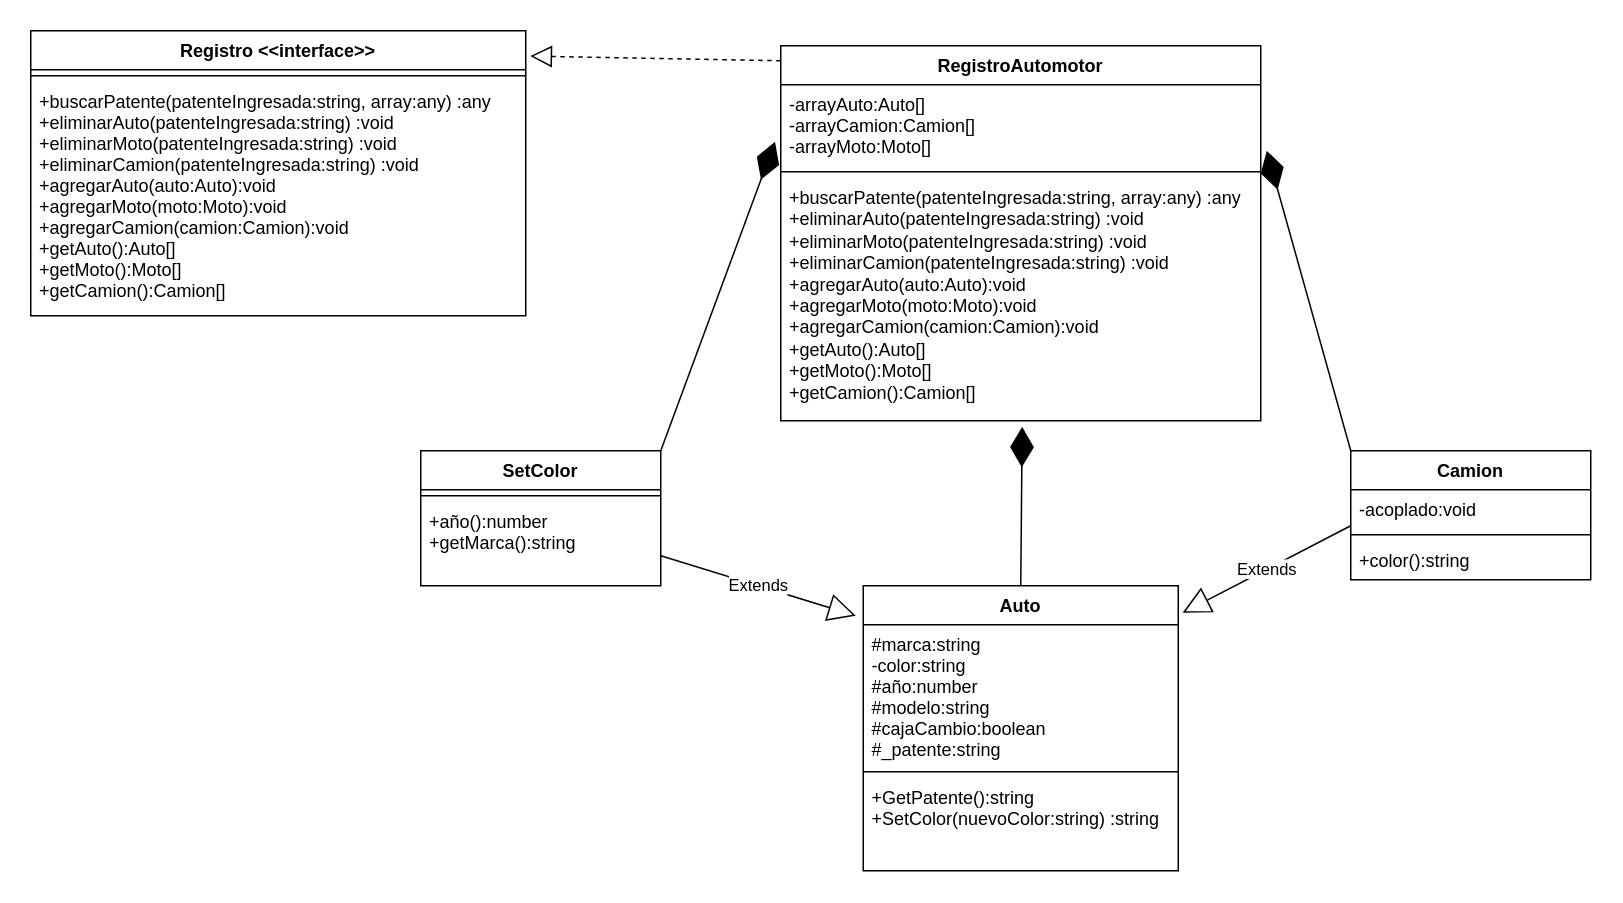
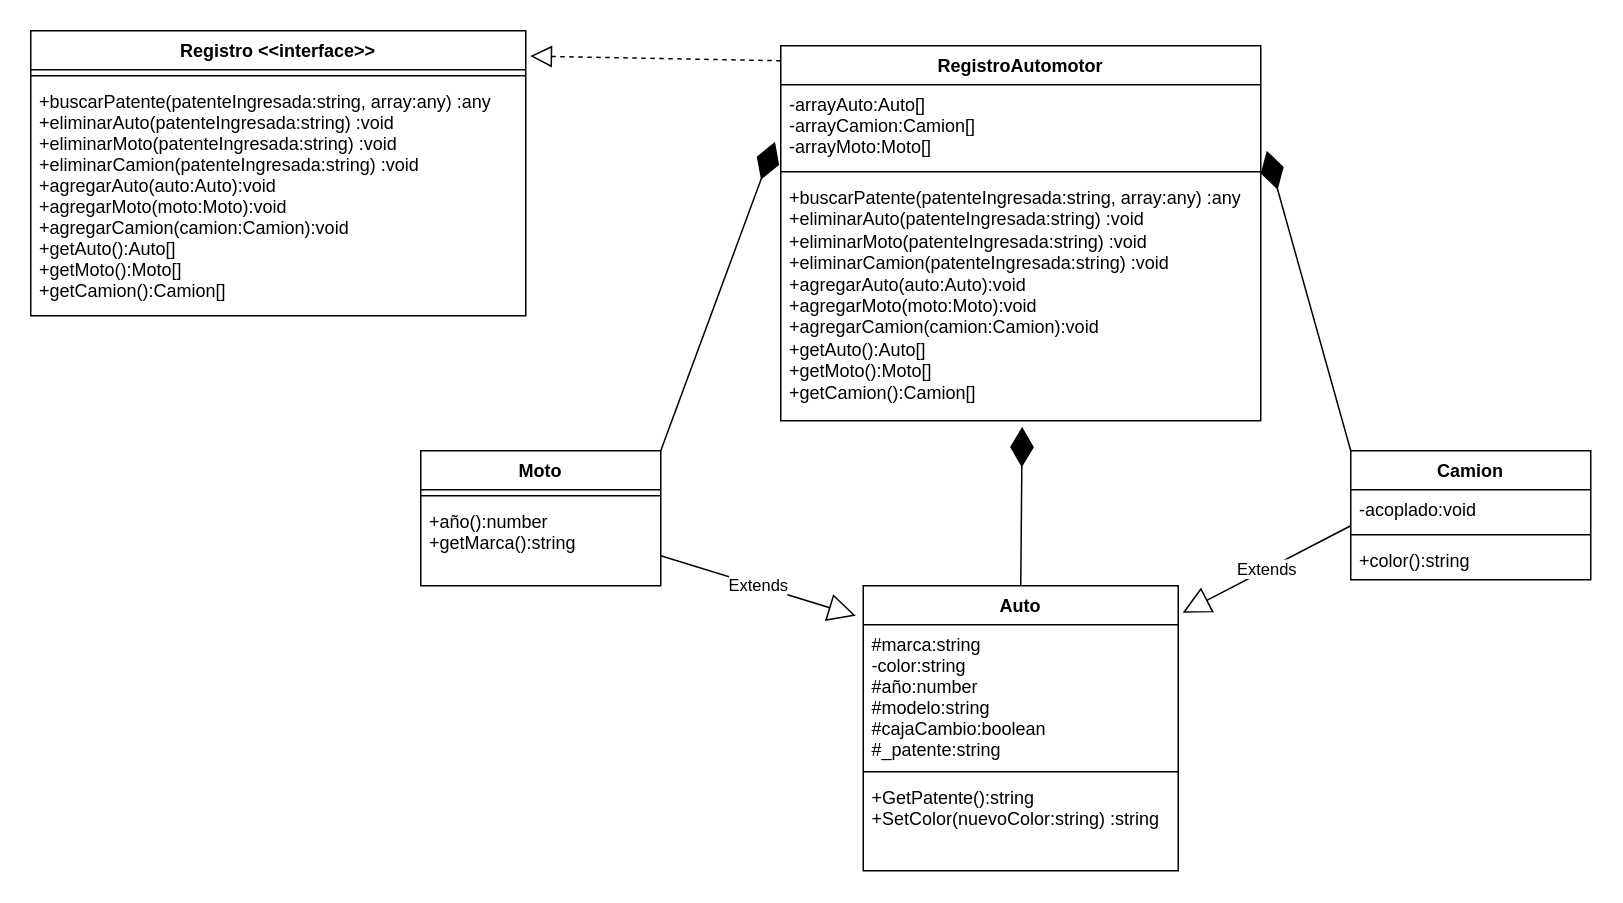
(540, 471) -> (540, 471)
